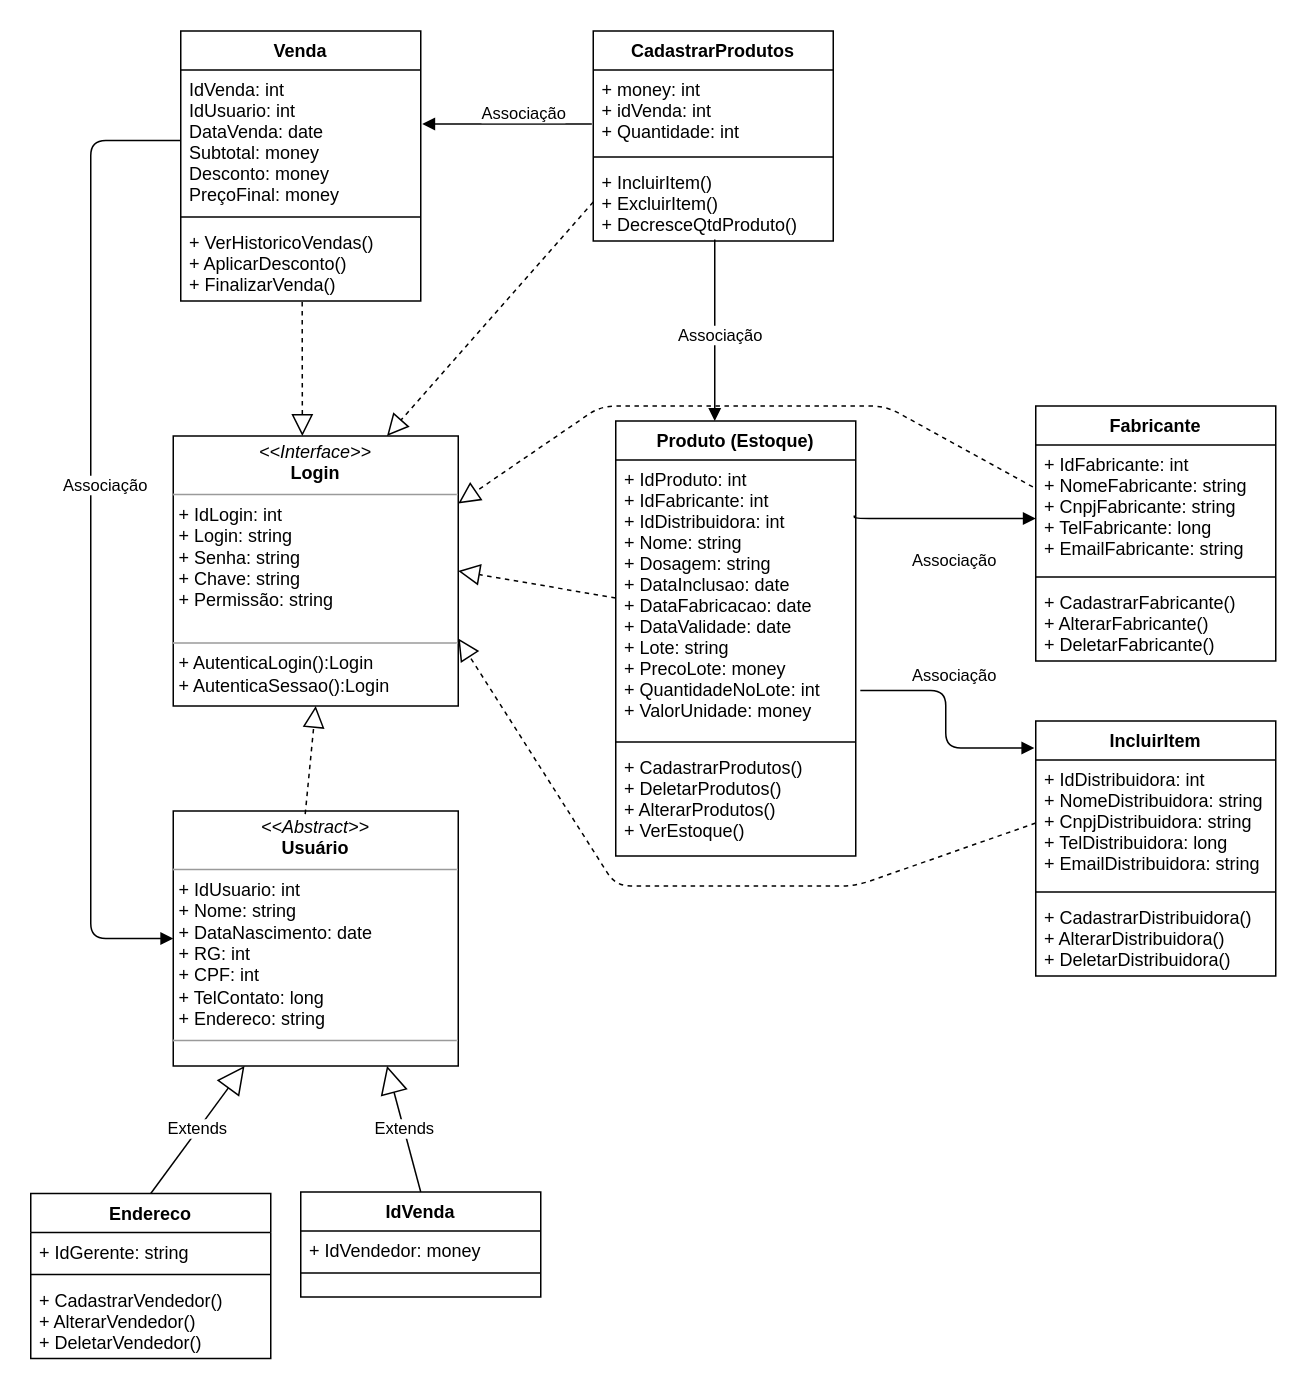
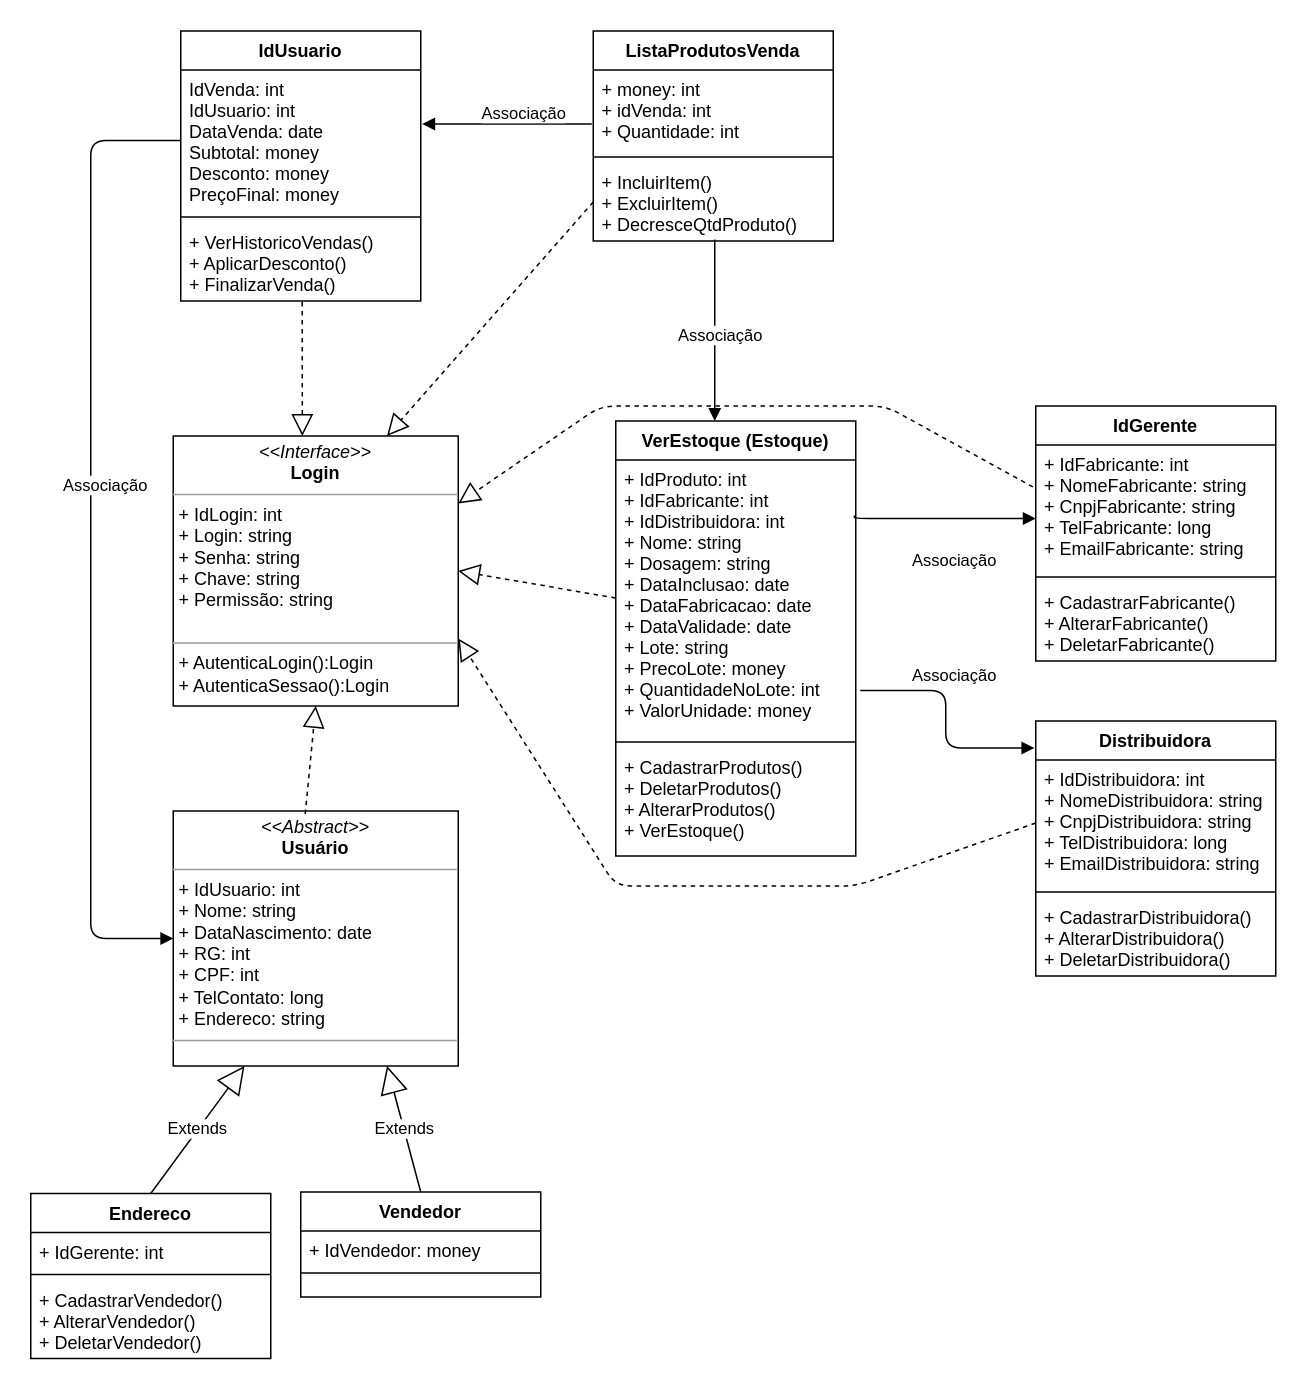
(300, 51) -> (300, 51)
(713, 51) -> (713, 51)
(1155, 426) -> (1155, 426)
(735, 441) -> (735, 441)
(1155, 741) -> (1155, 741)
(420, 1212) -> (420, 1212)
(125, 1253) -> (110, 1253)
